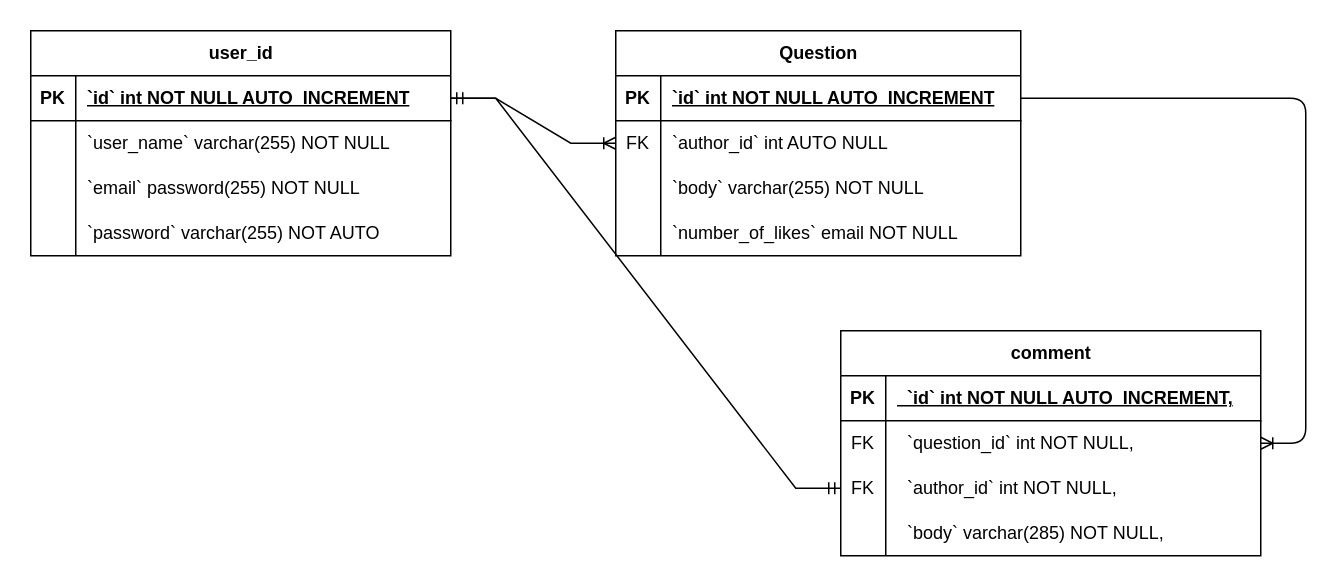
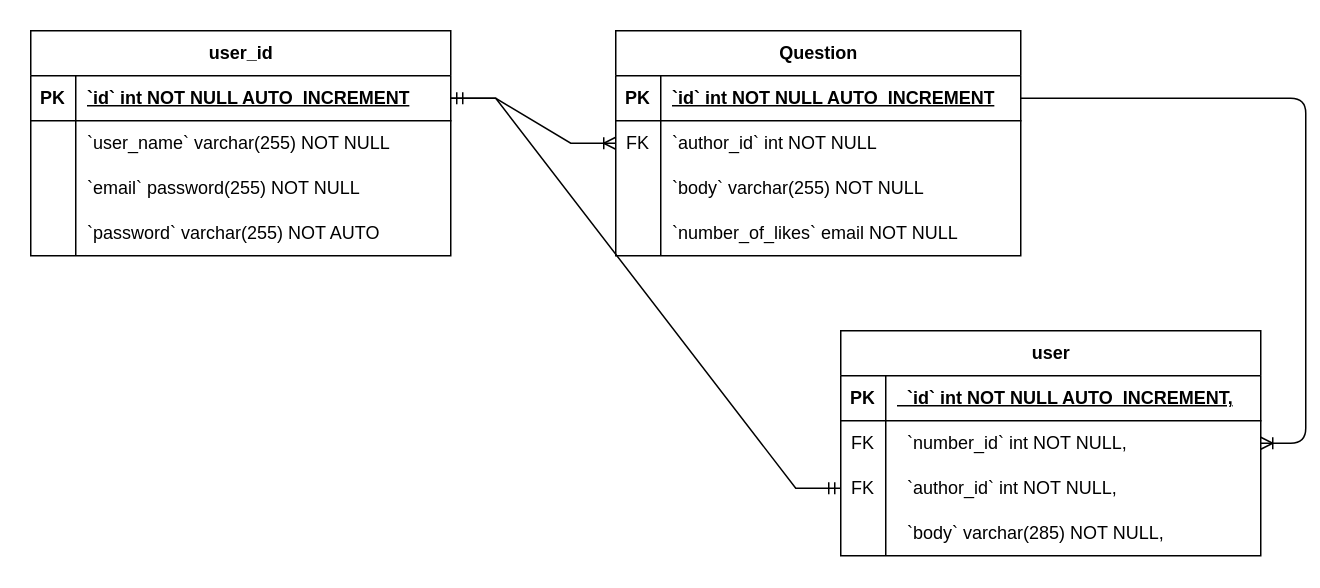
(787, 143) -> (782, 143)
(1052, 353) -> (1052, 353)
(1017, 443) -> (1010, 443)
